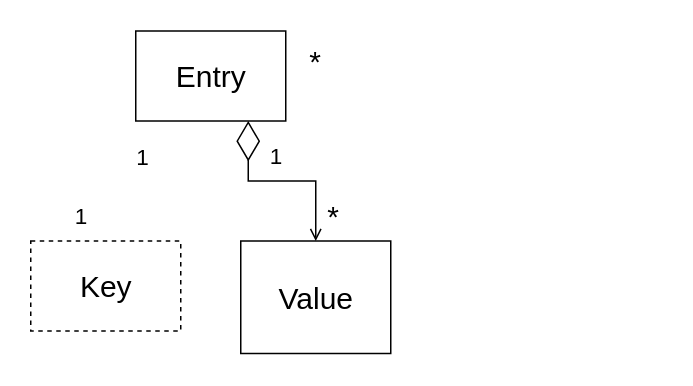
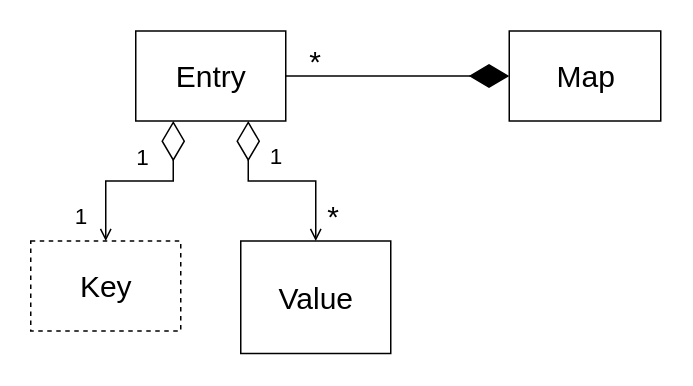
none -> (378, 76)
none -> (585, 76)
none -> (122, 181)
